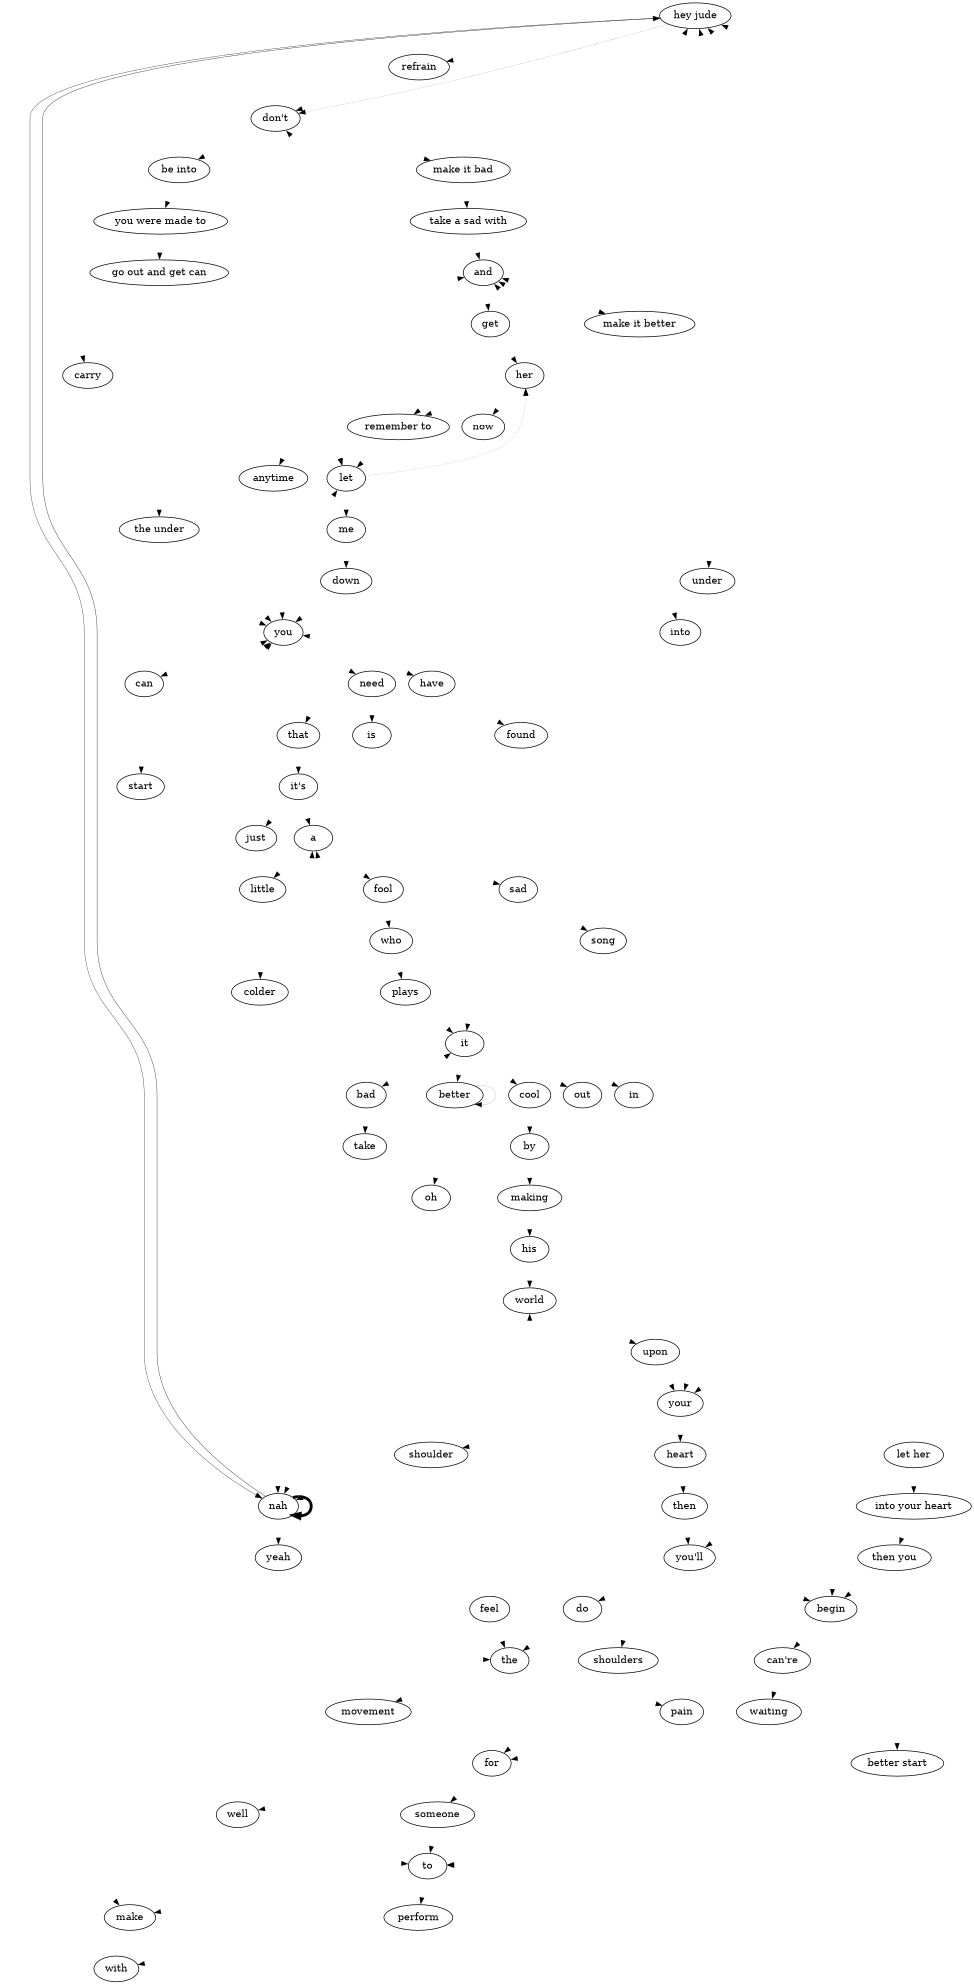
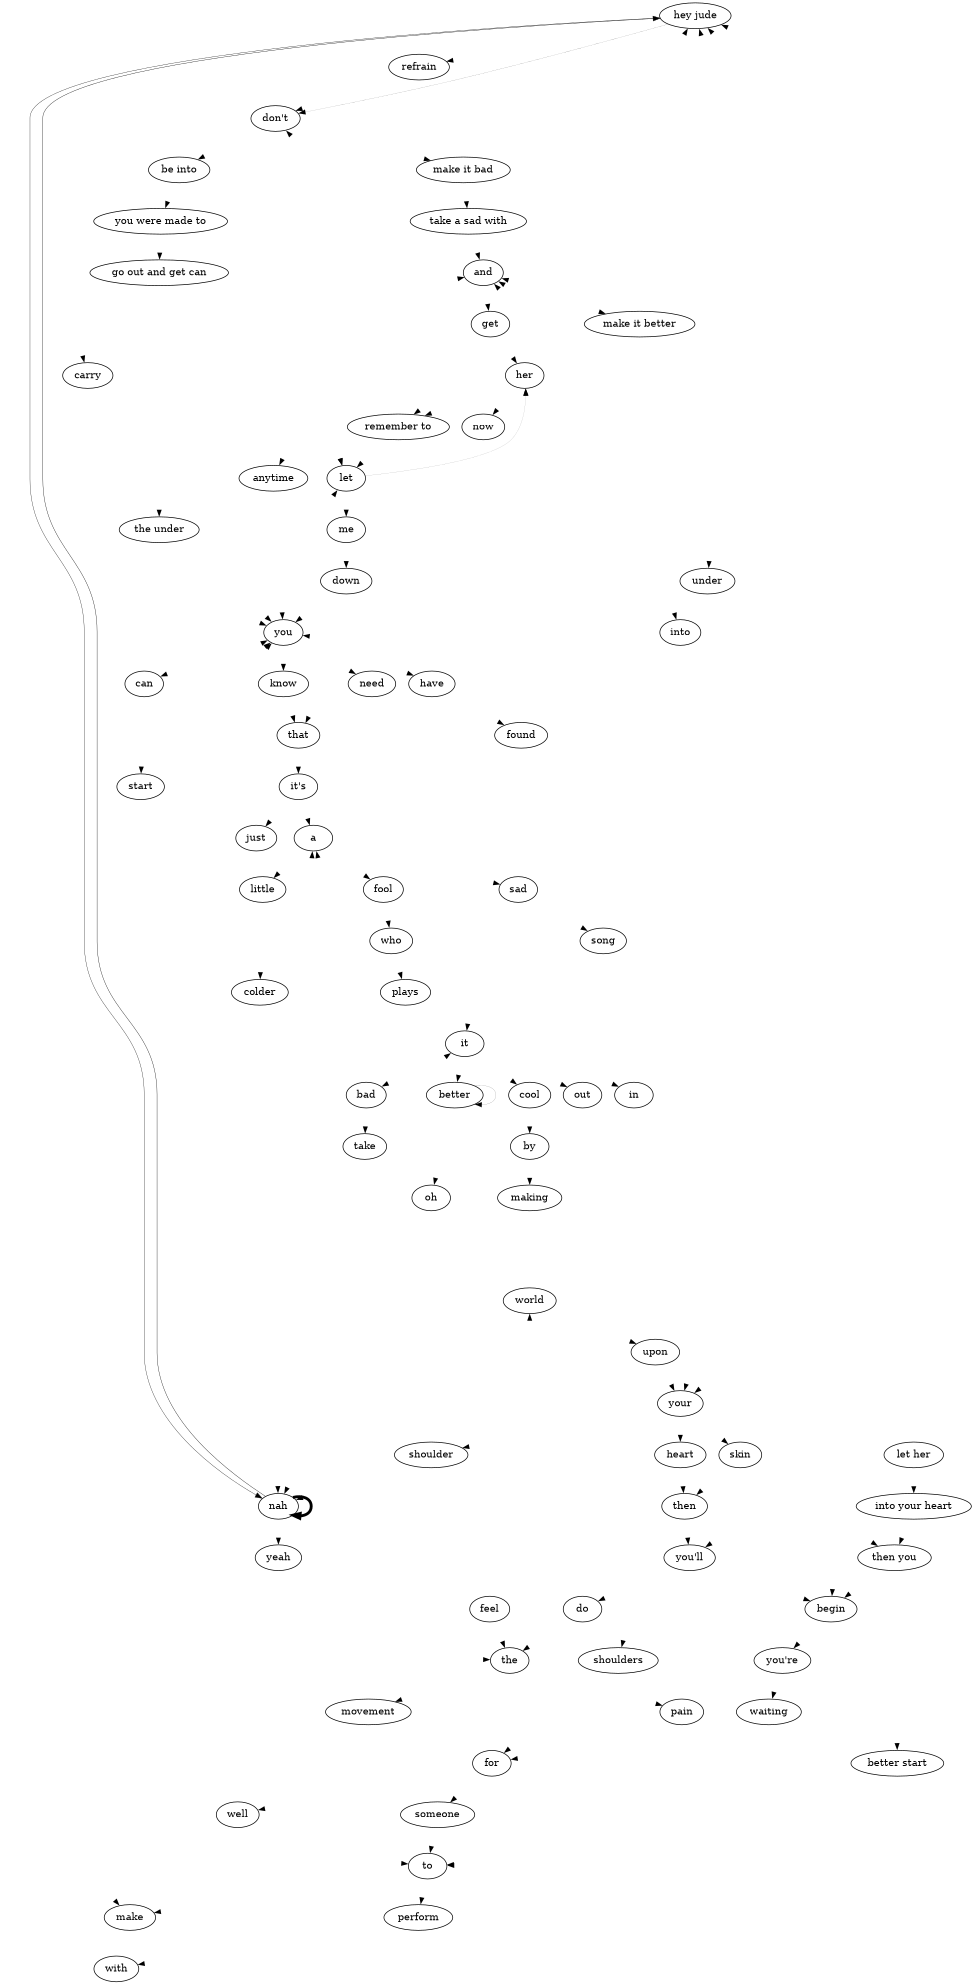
none -> (283, 684)
(372, 735) -> none
(433, 1016) -> none
(530, 1249) -> none
none -> (740, 1455)
(782, 1661) -> (782, 1661)
